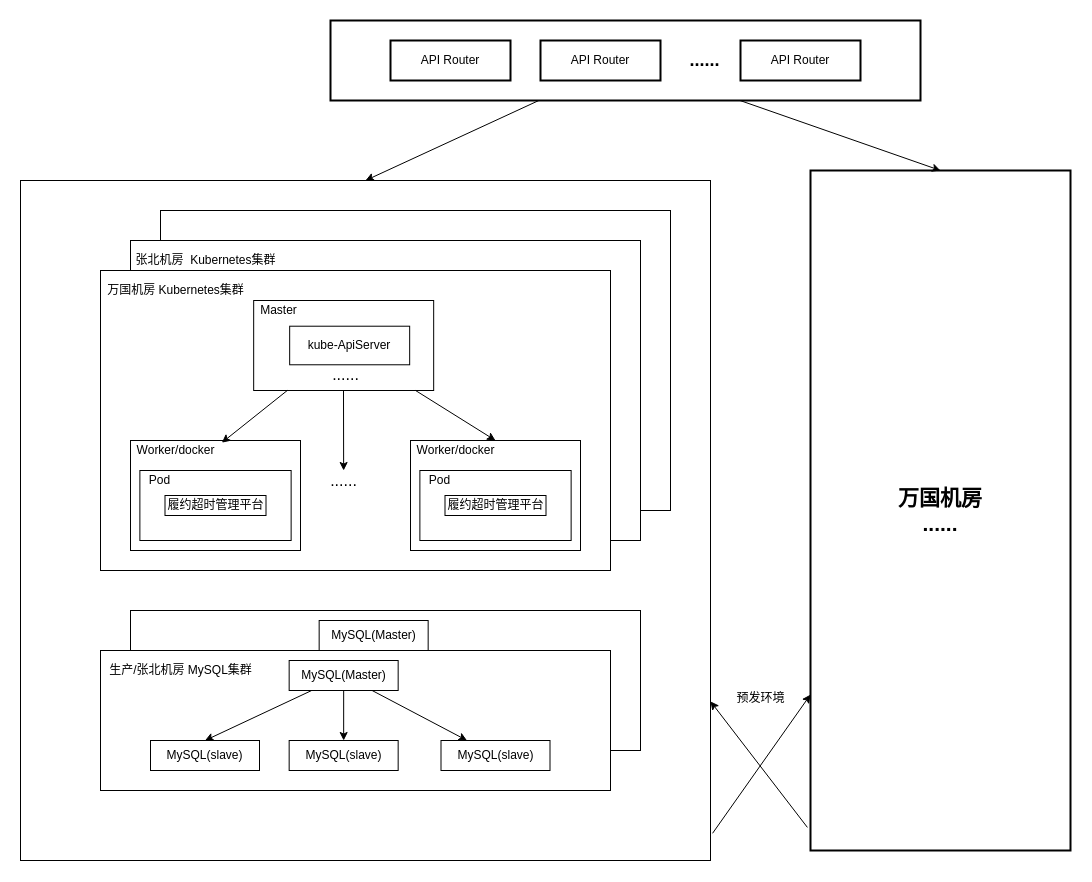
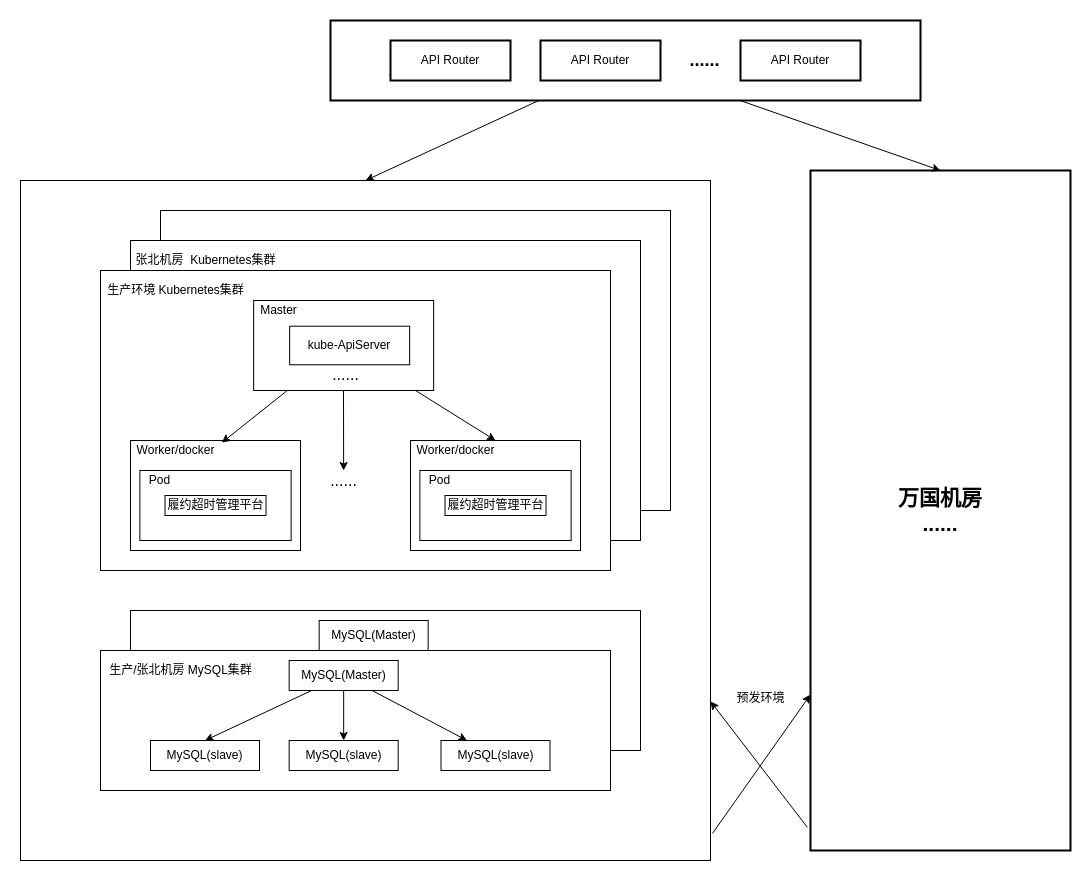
(176, 291) -> (176, 291)
